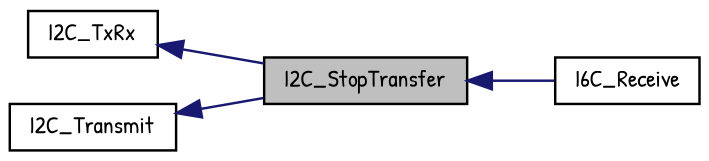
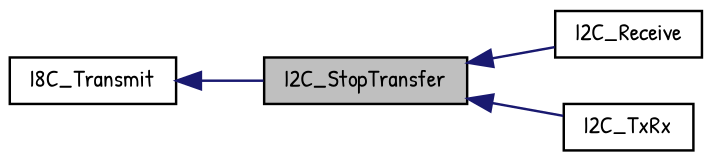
(224, 56) -> (528, 109)
(627, 81) -> (629, 34)
(93, 127) -> (93, 81)
